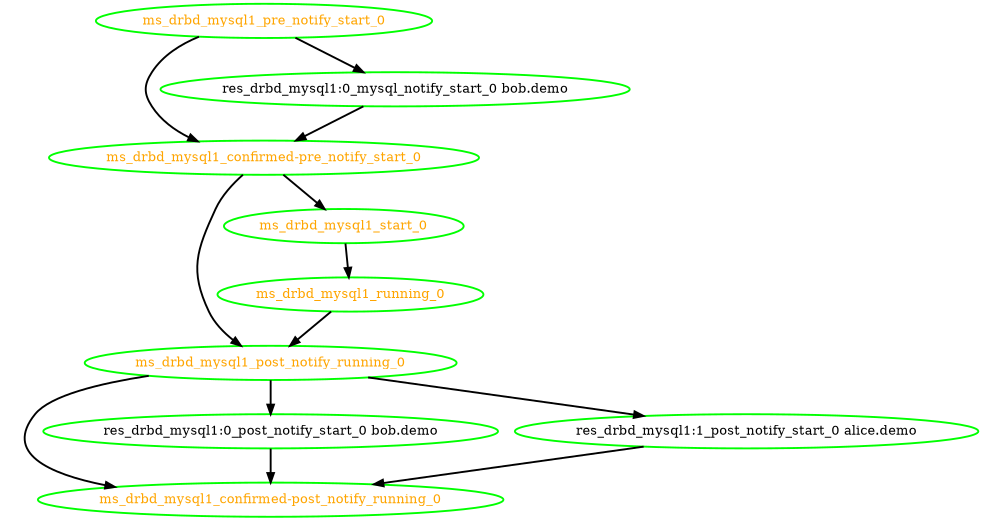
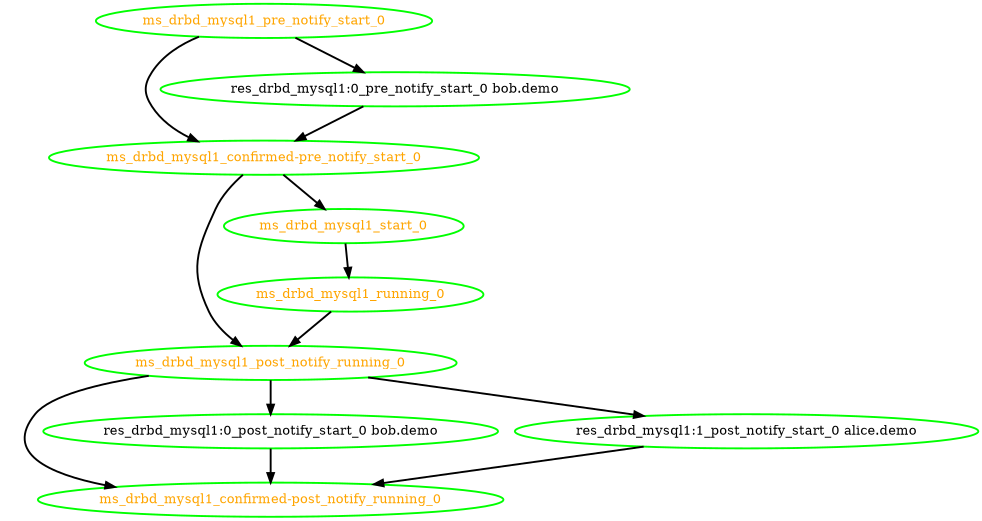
(395, 89) -> (395, 89)
